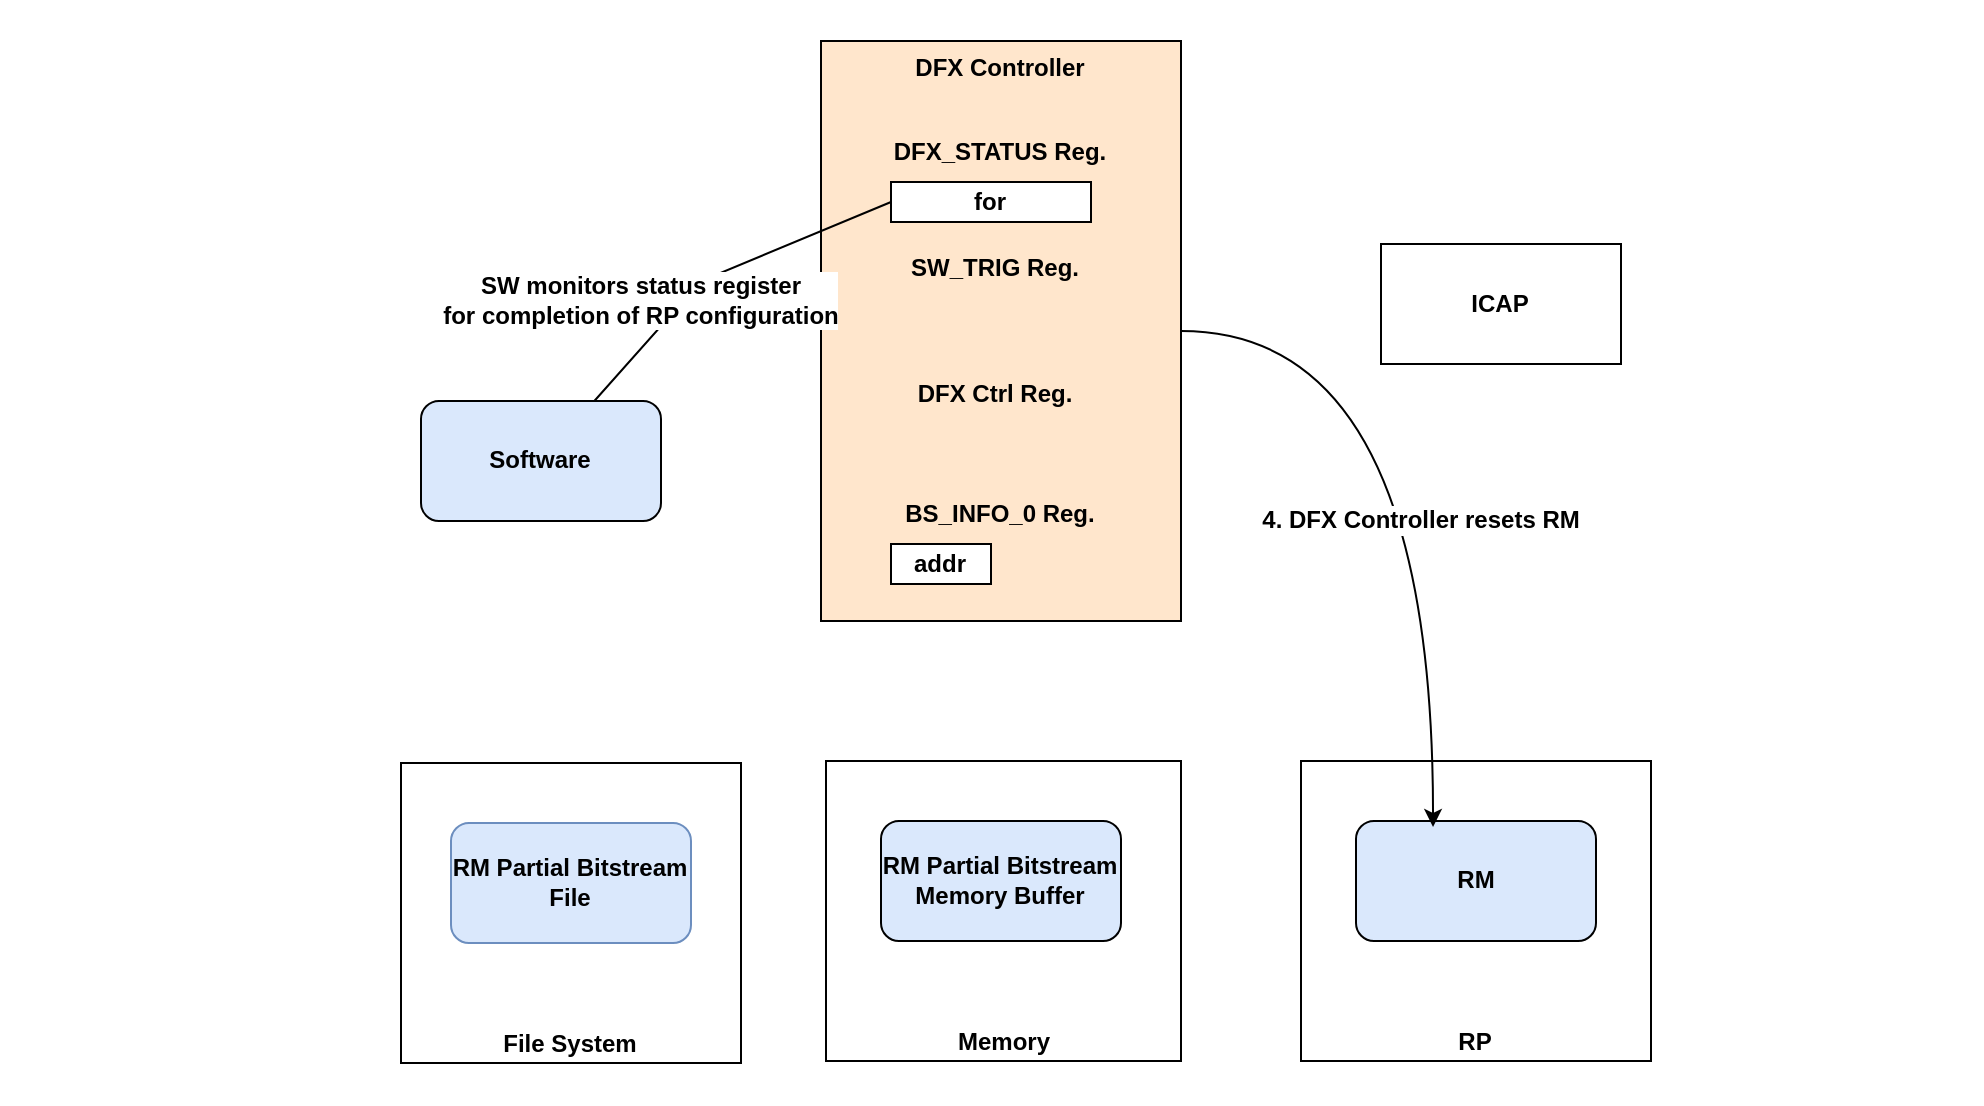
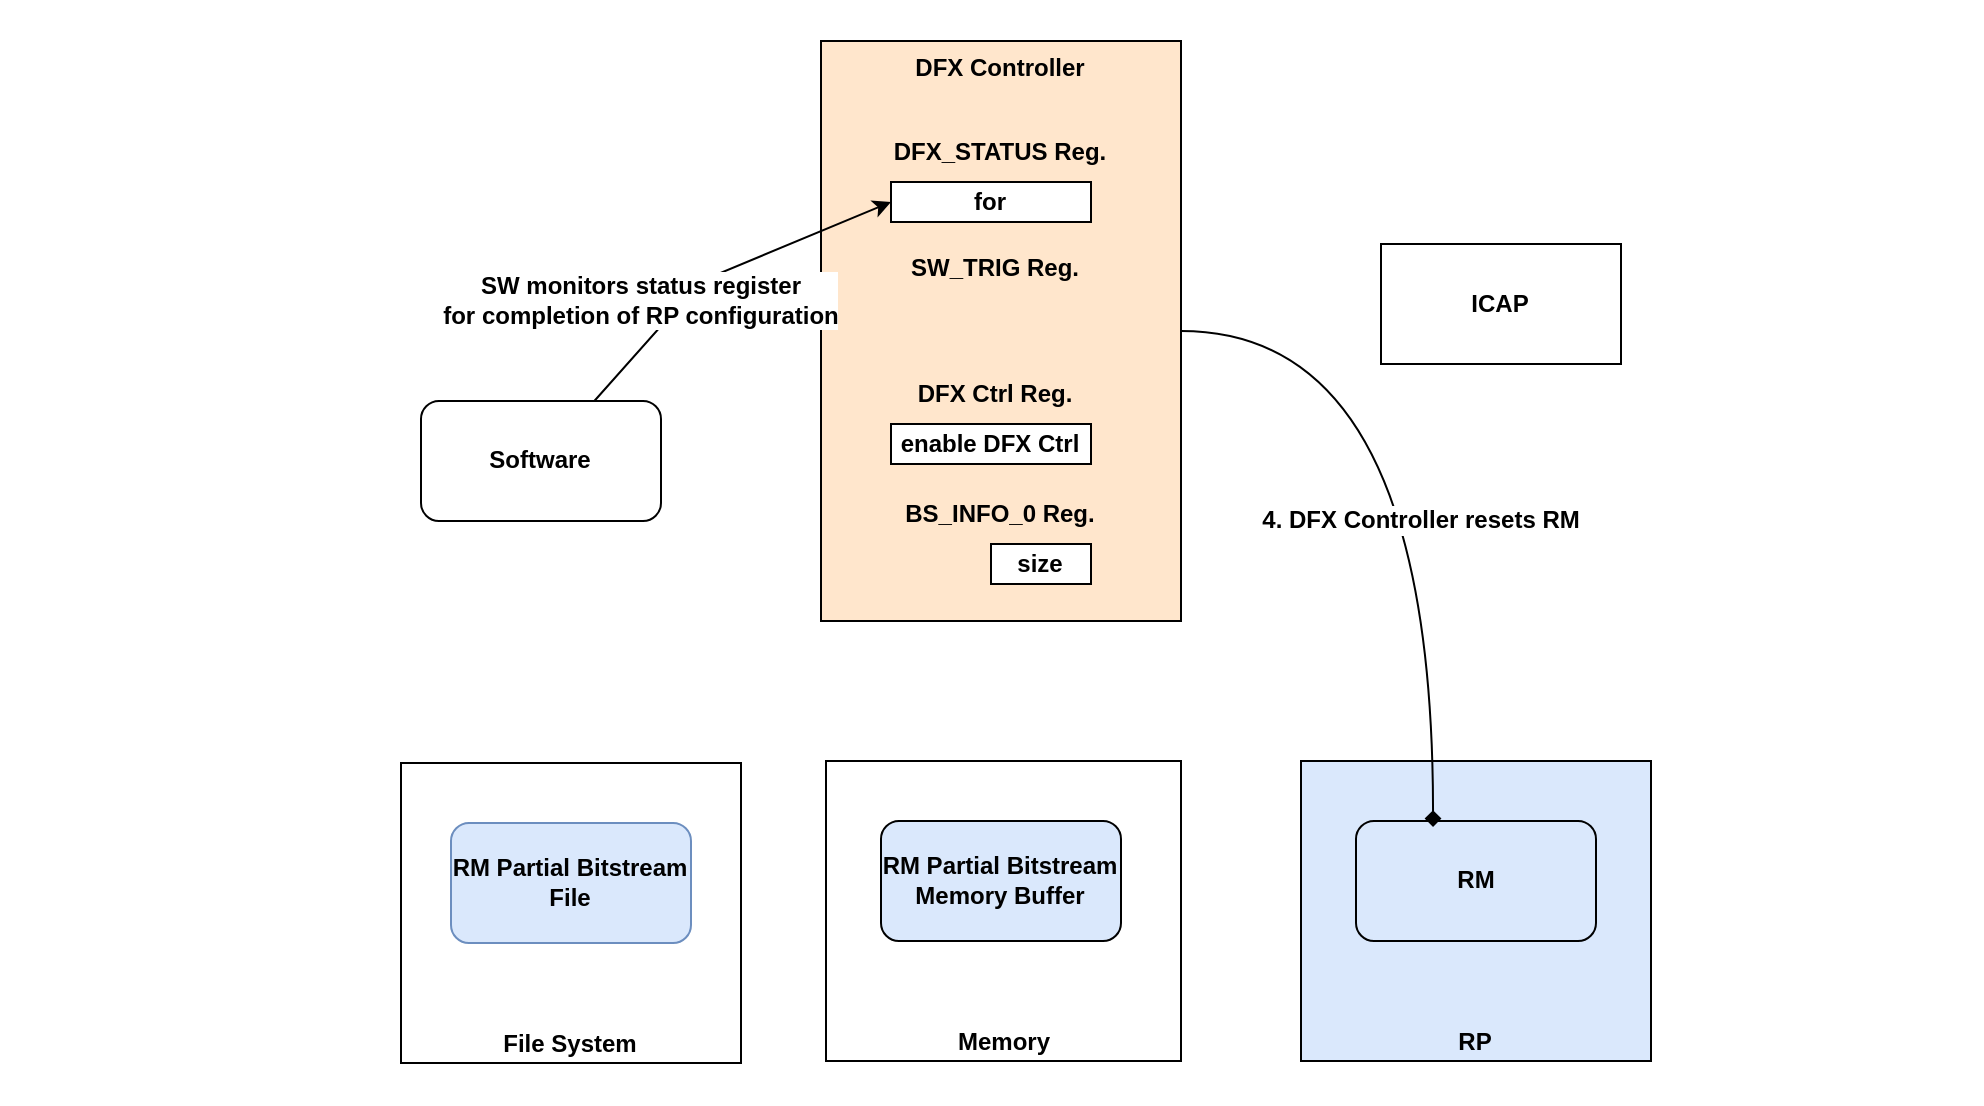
(883, 205) -> (877, 208)
none -> (991, 444)
(541, 461) -> (541, 461)
(941, 564) -> none
none -> (1041, 564)
(1433, 811) -> (1433, 810)
(1476, 1041) -> (1476, 1041)
